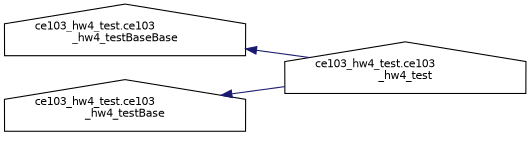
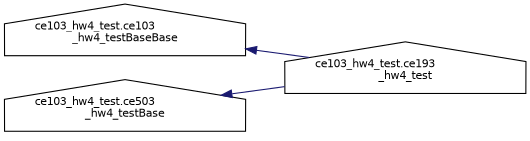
(405, 70) -> (405, 70)
(125, 108) -> (125, 108)
